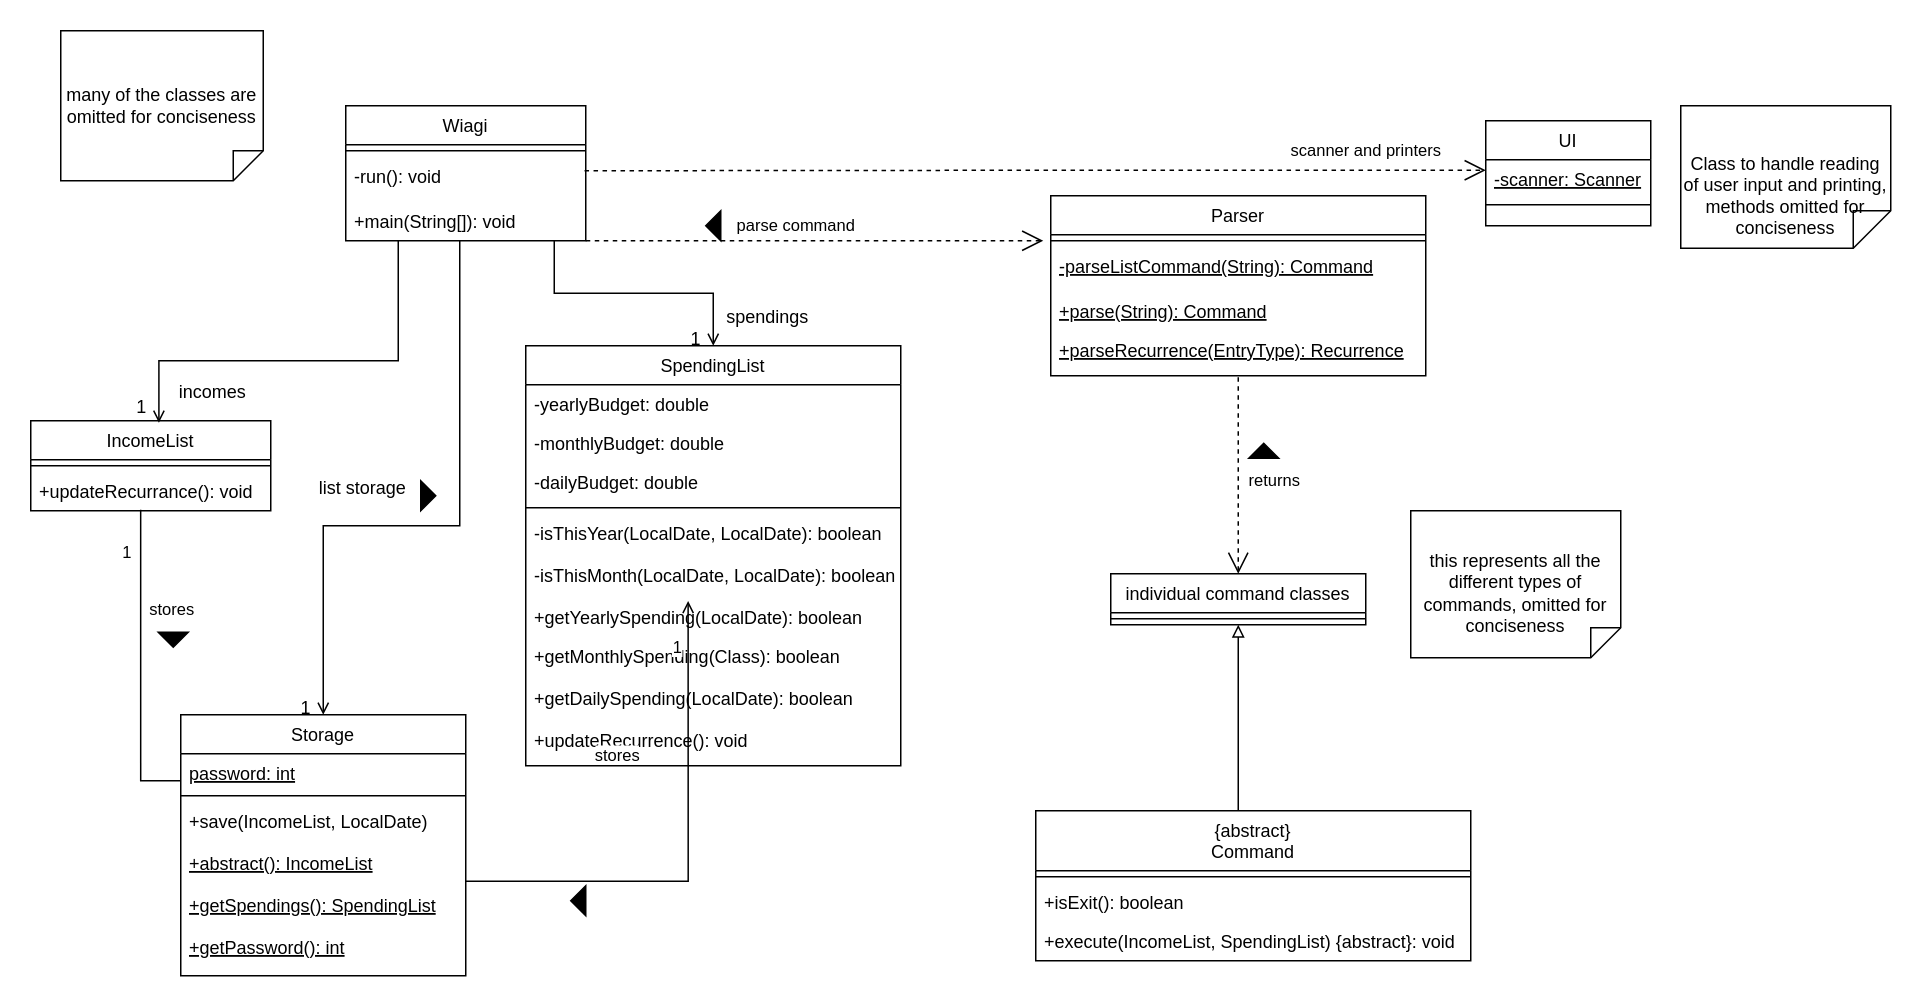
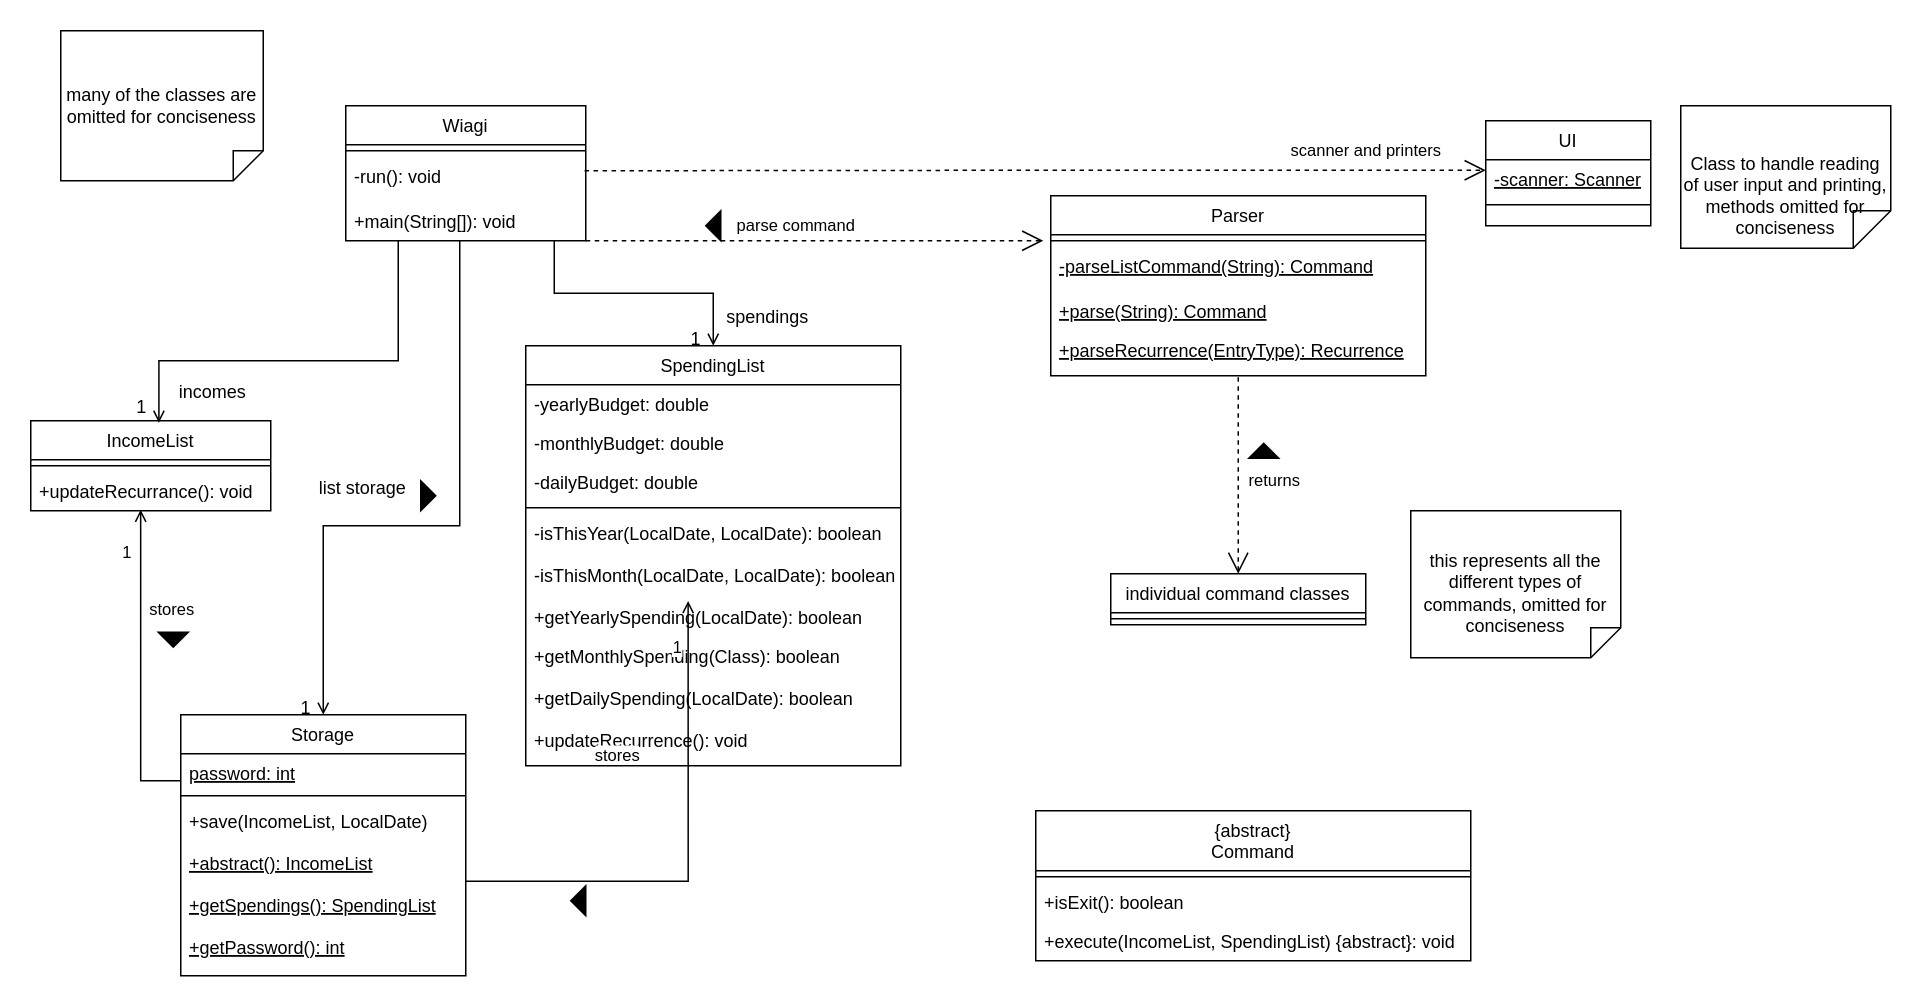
(141, 517) -> (141, 517)
(1238, 726) -> none
